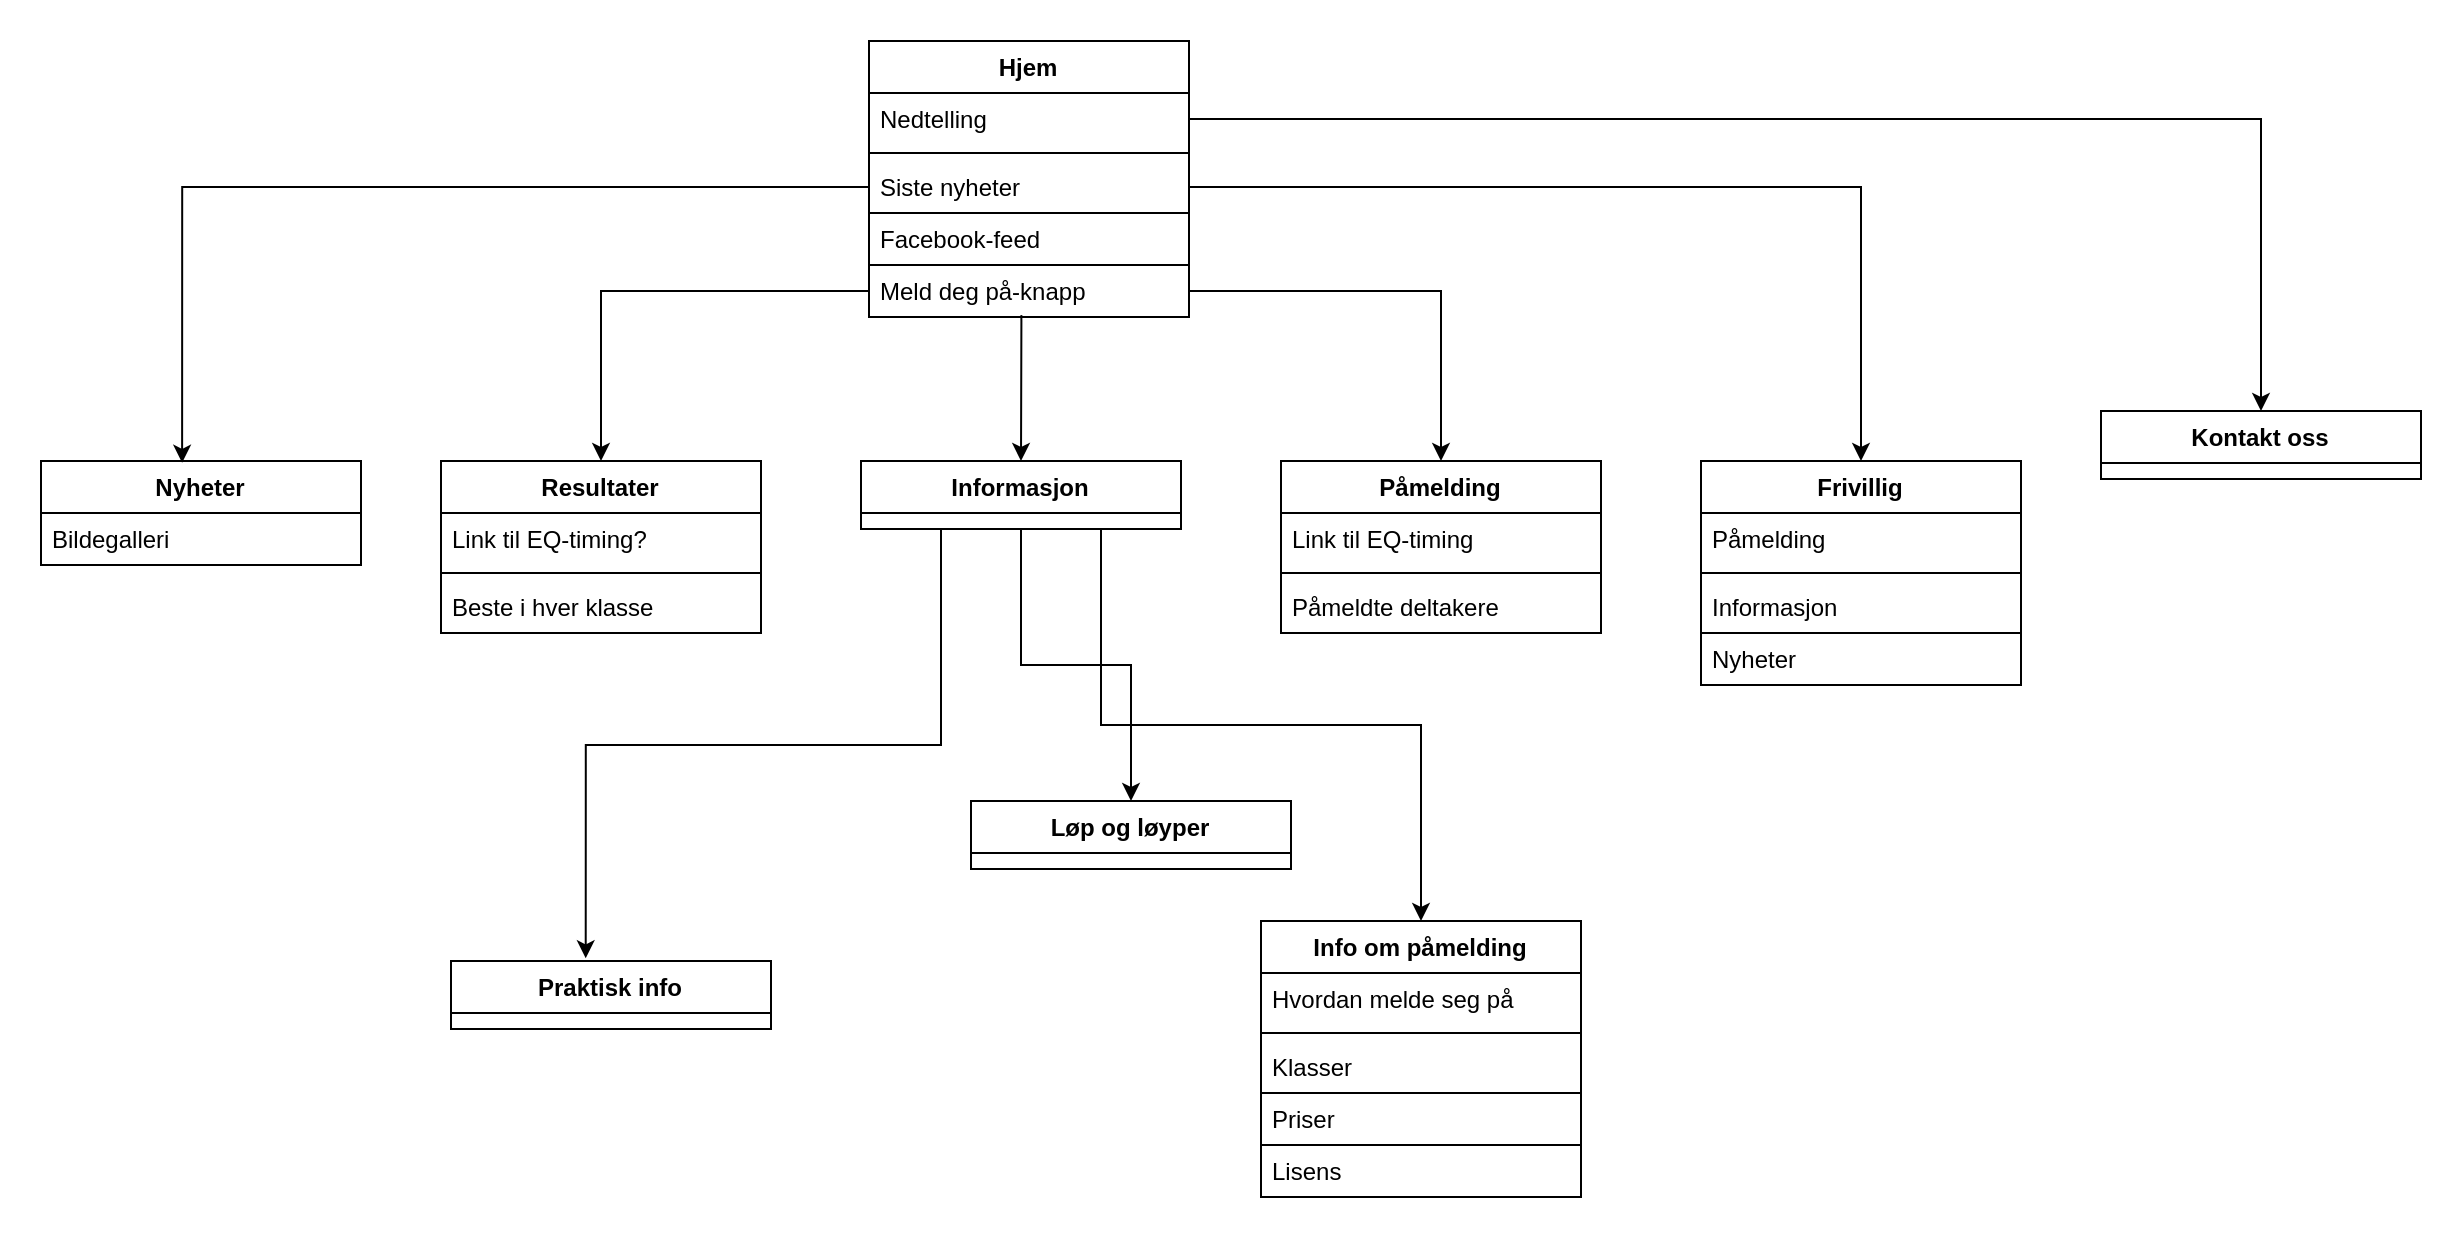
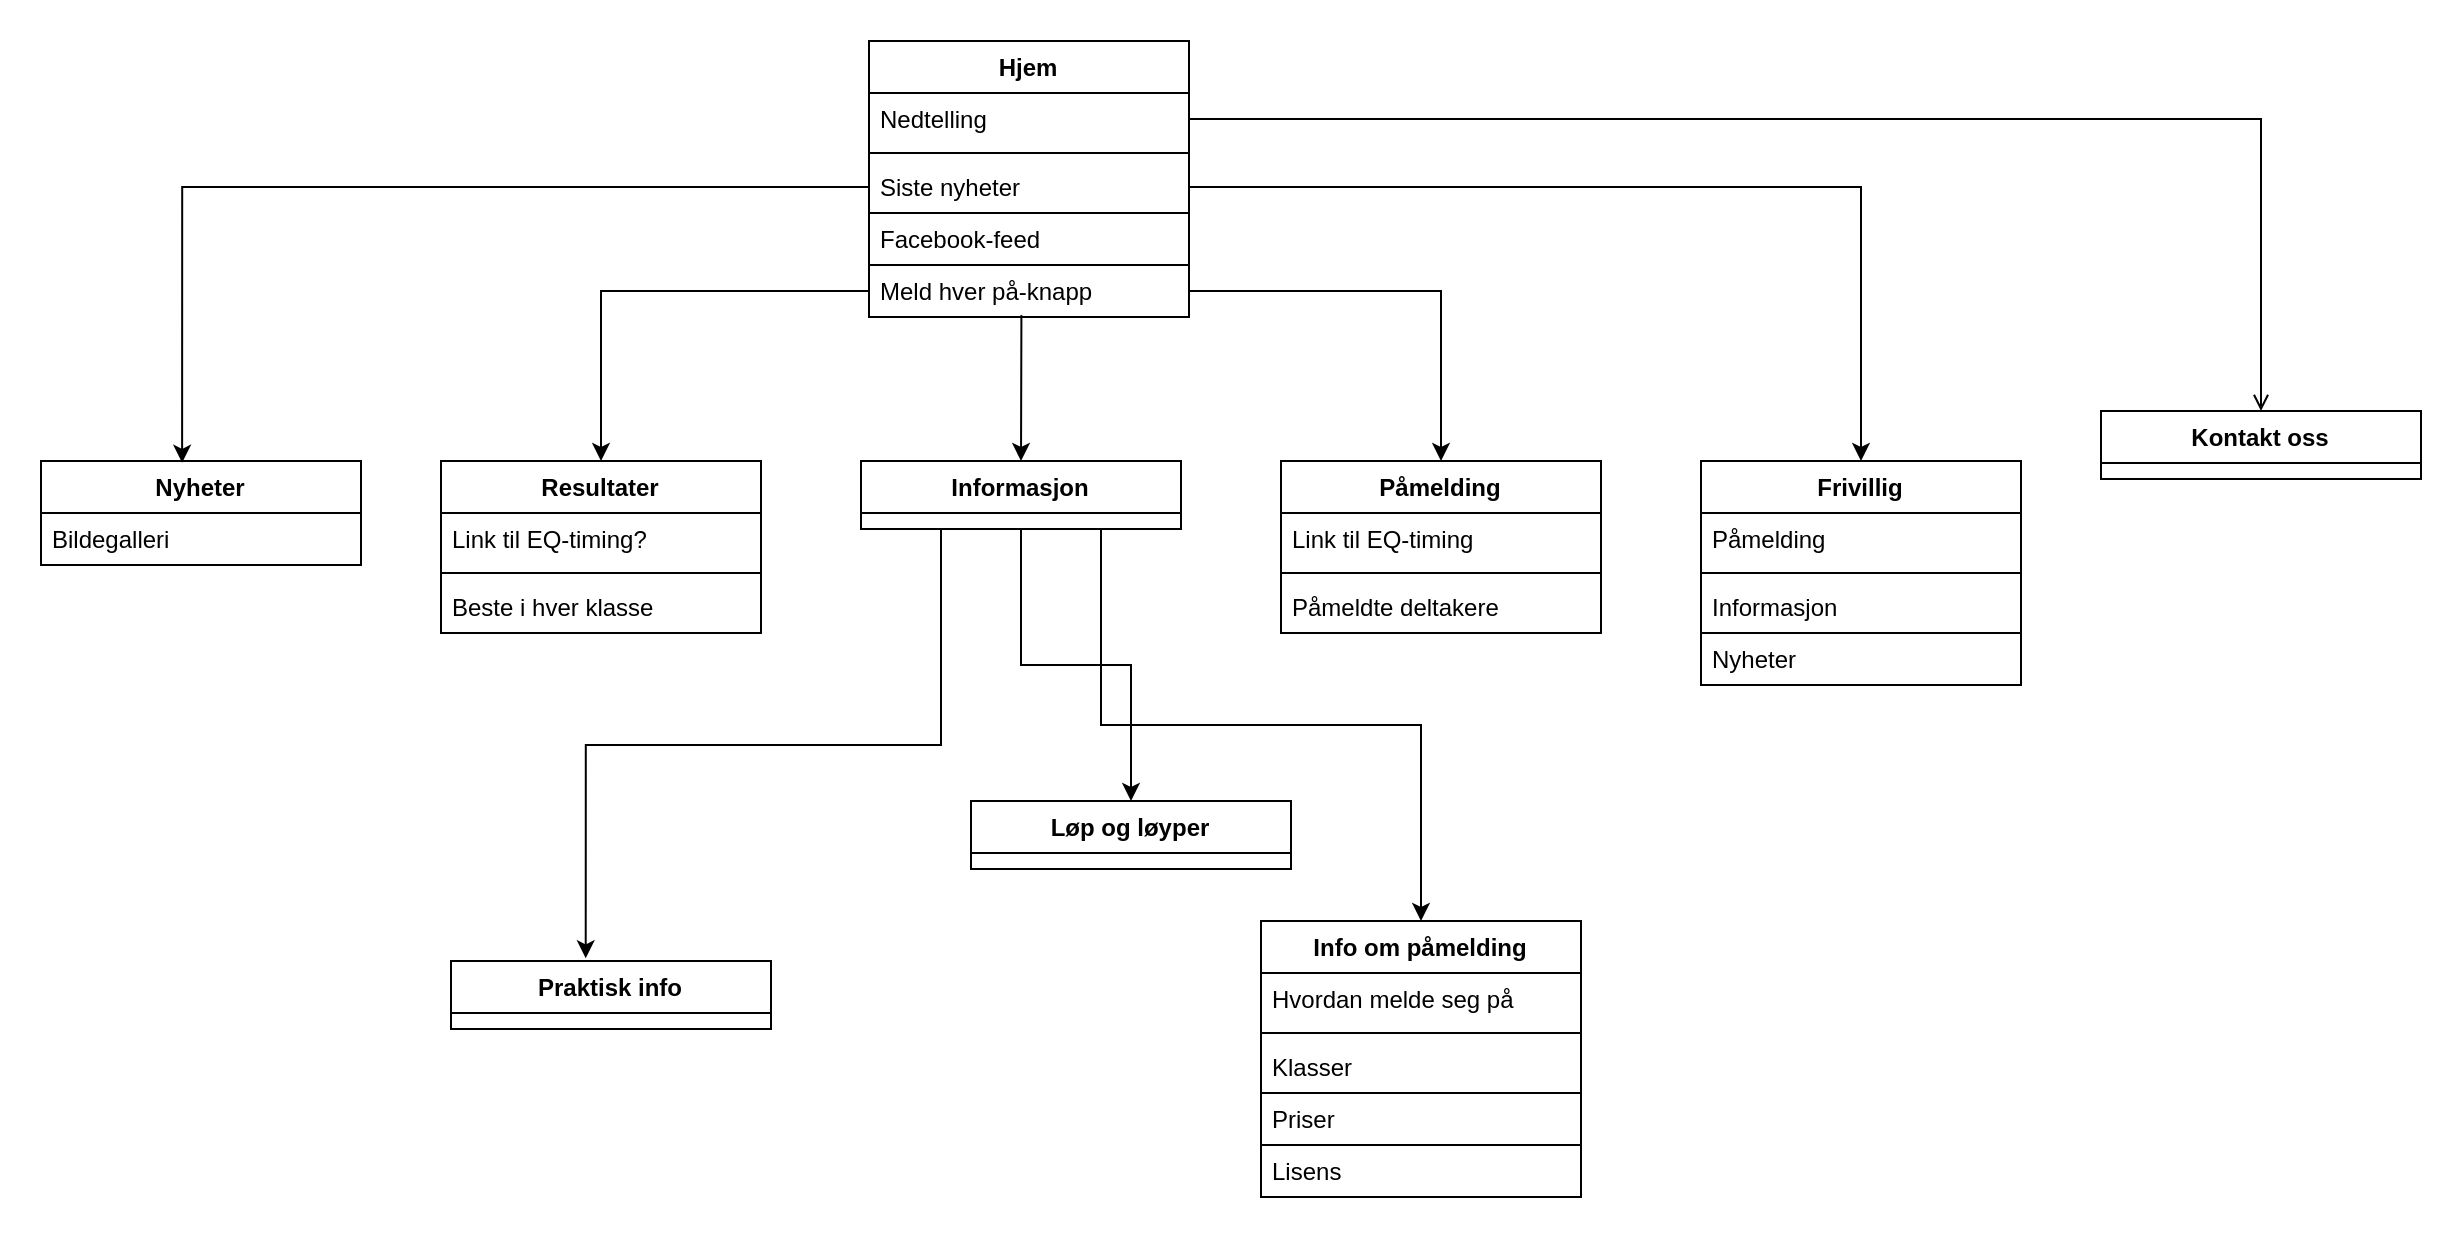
(985, 292) -> (992, 292)
(2261, 396) -> (2261, 399)
